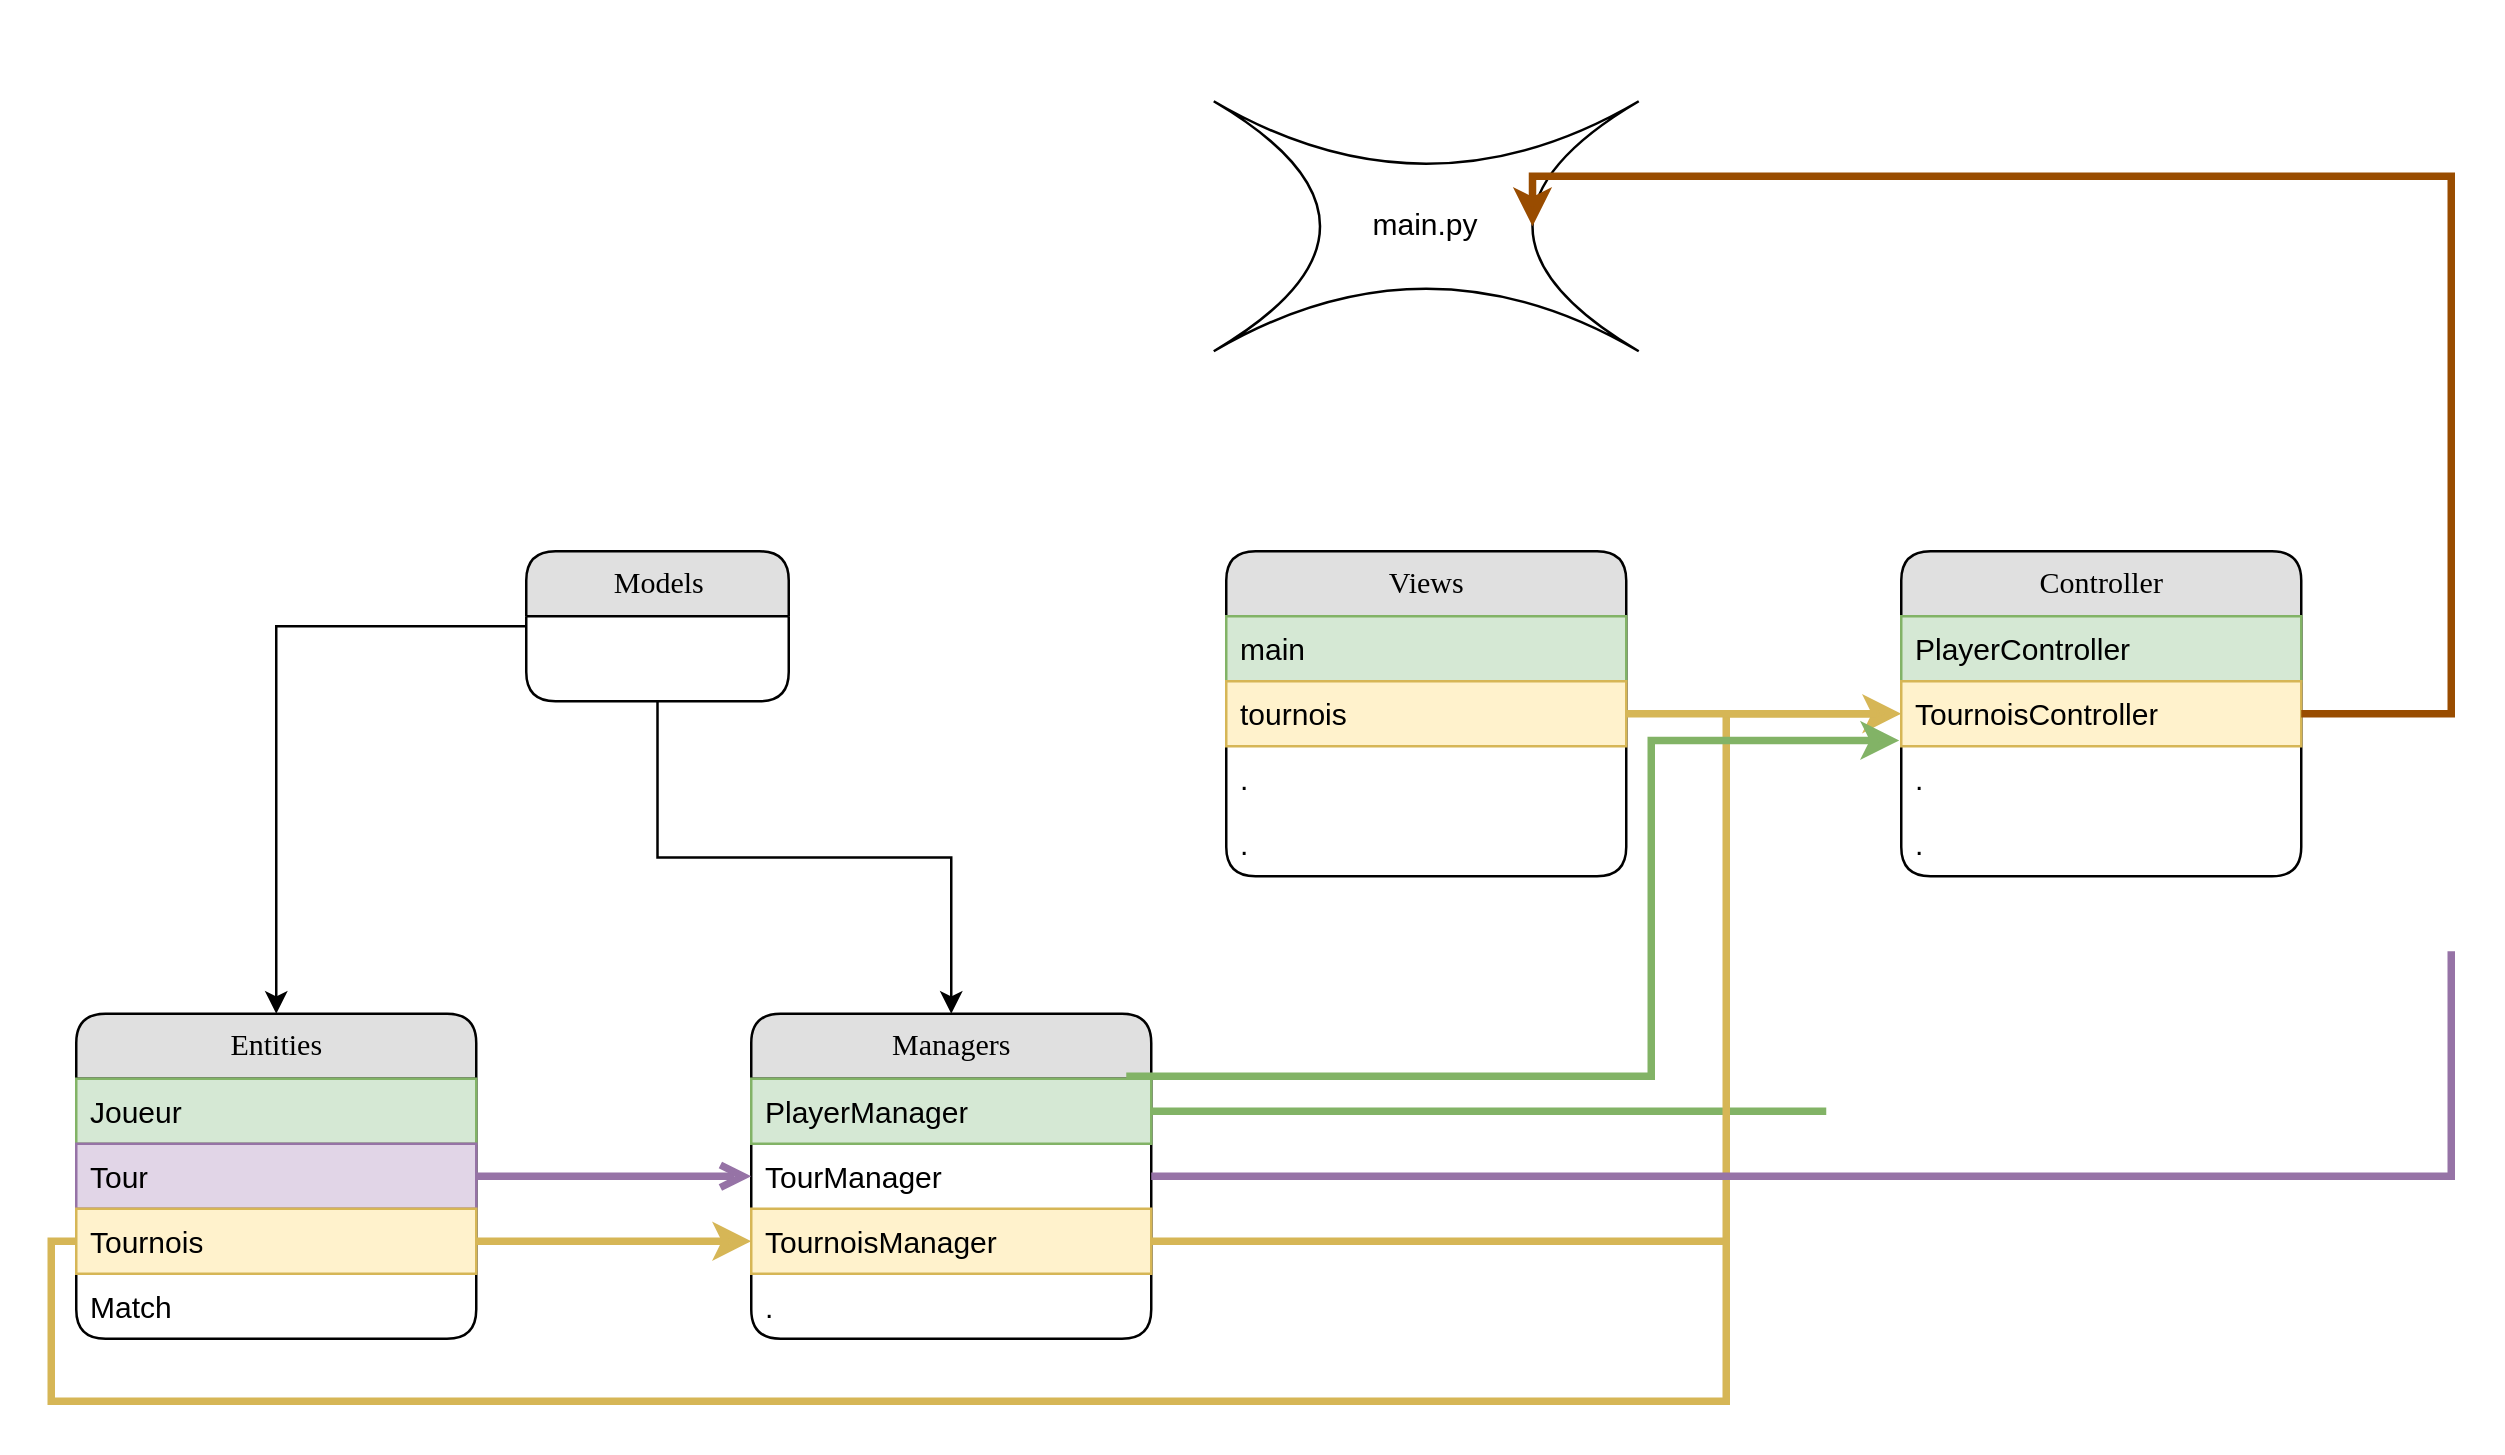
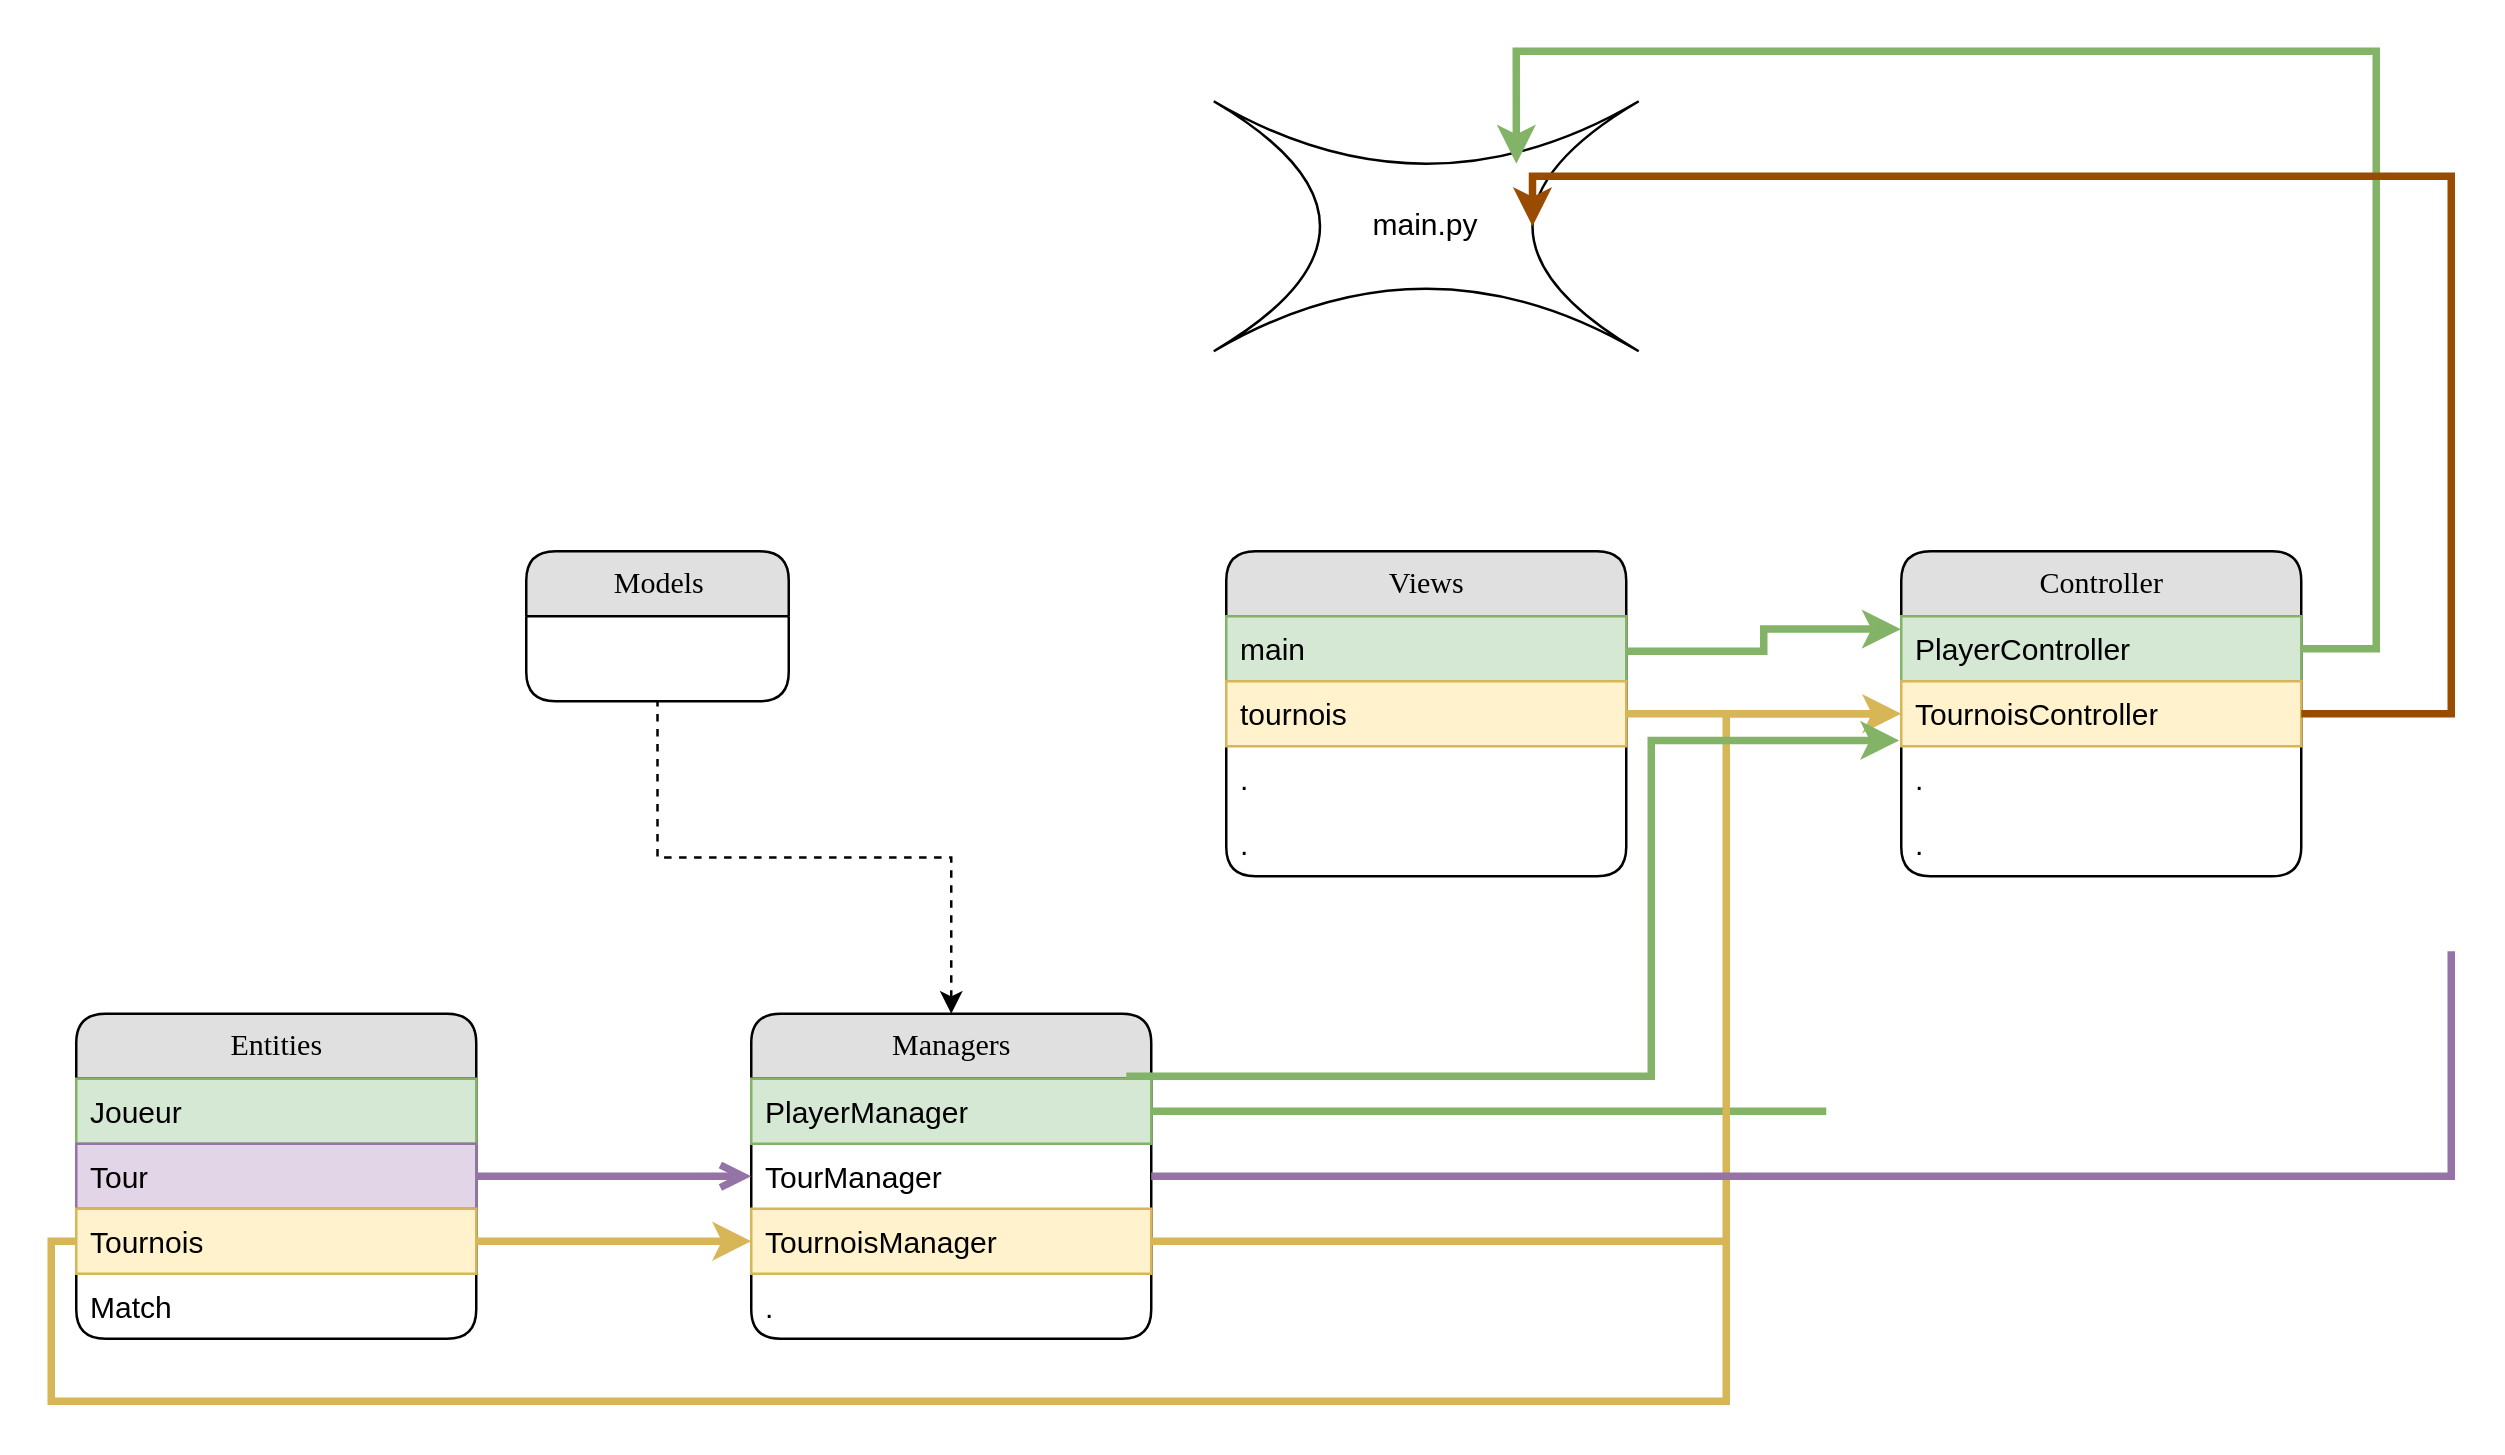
none -> (1963, 51)
none -> (1762, 651)
(276, 686) -> none
(795, 858) -> (795, 858)
